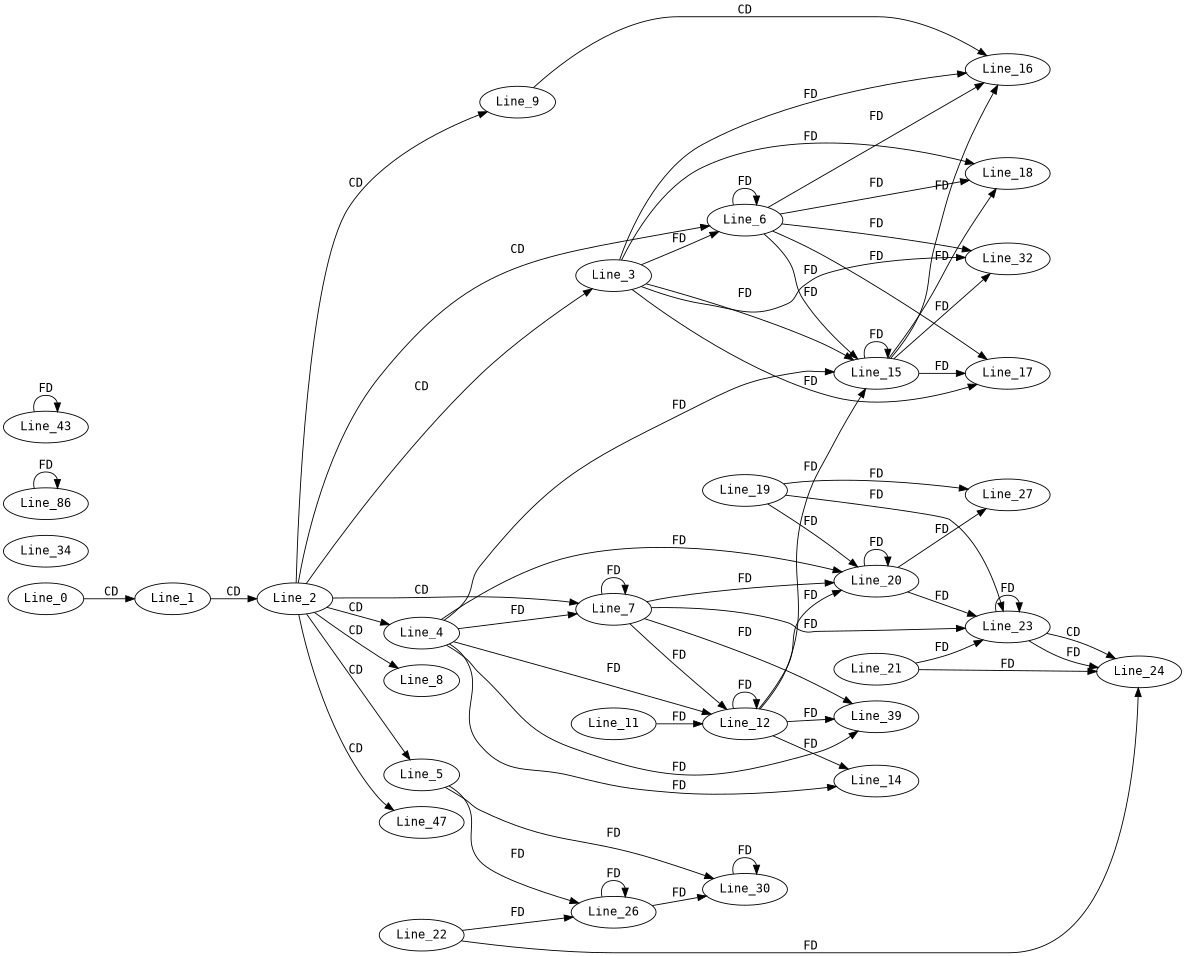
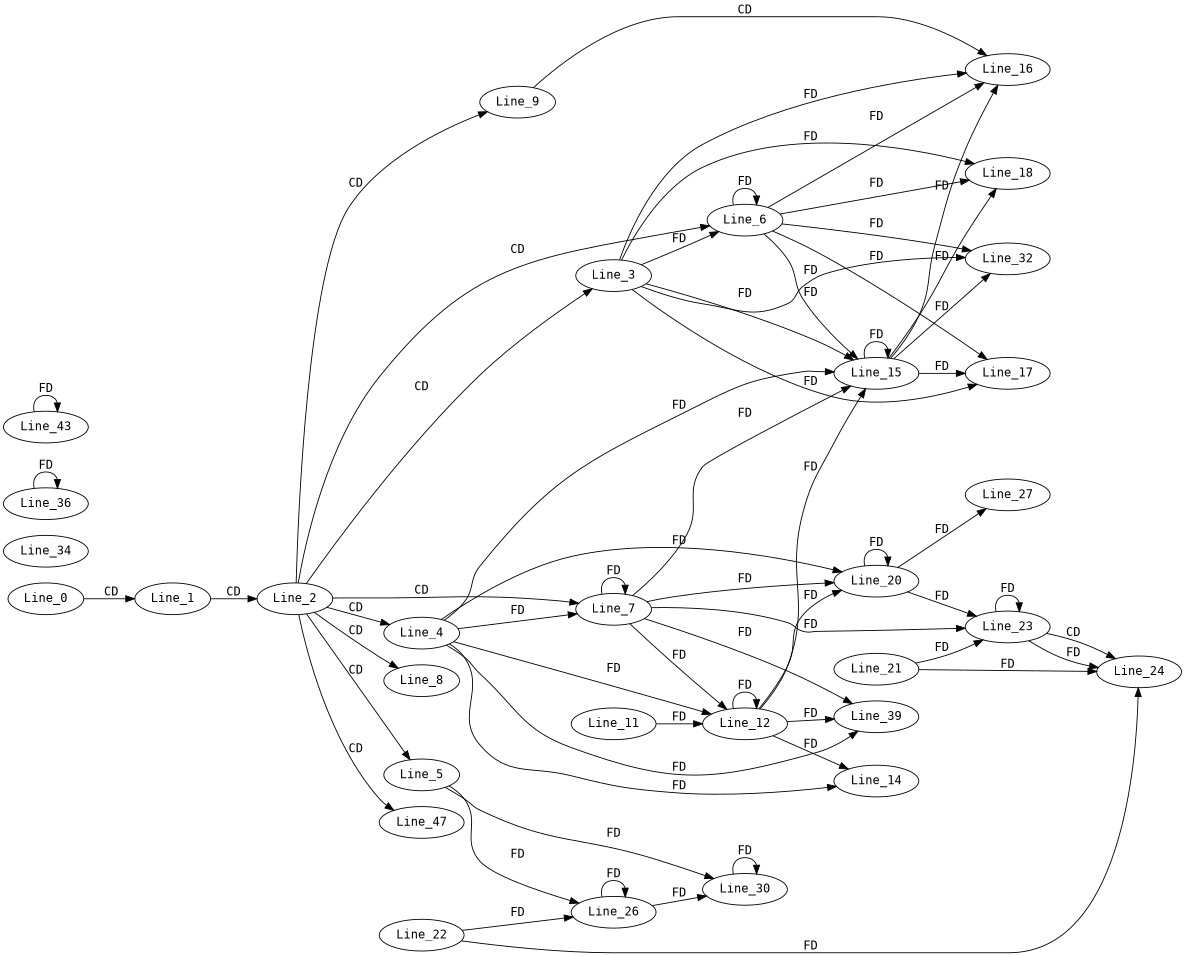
none -> (705, 465)
(745, 490) -> none
(46, 504) -> (46, 504)
